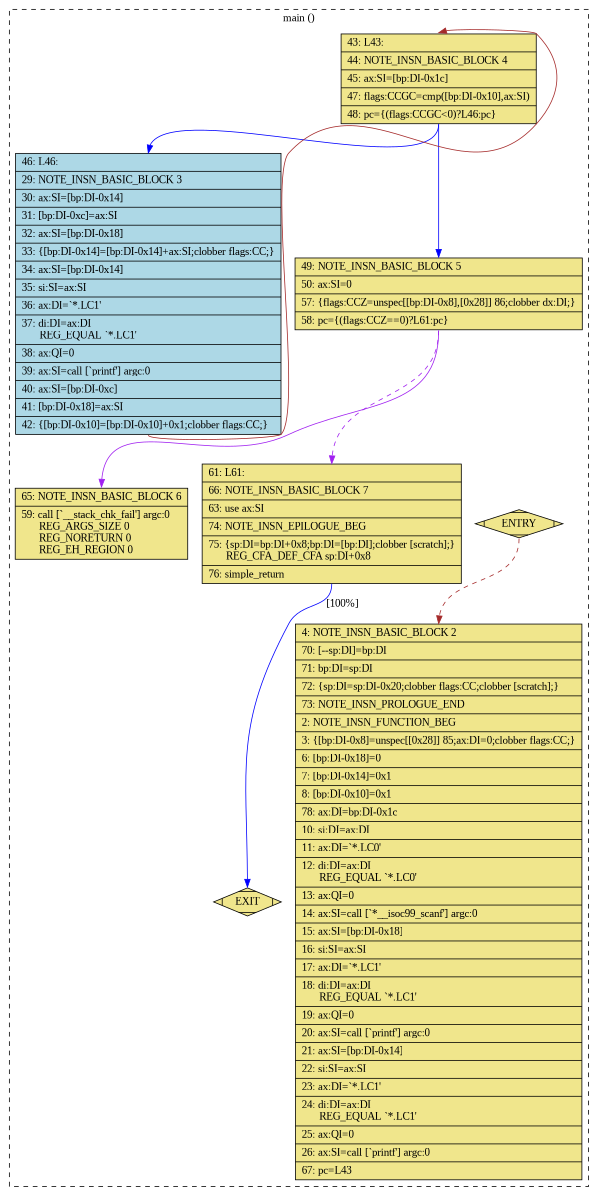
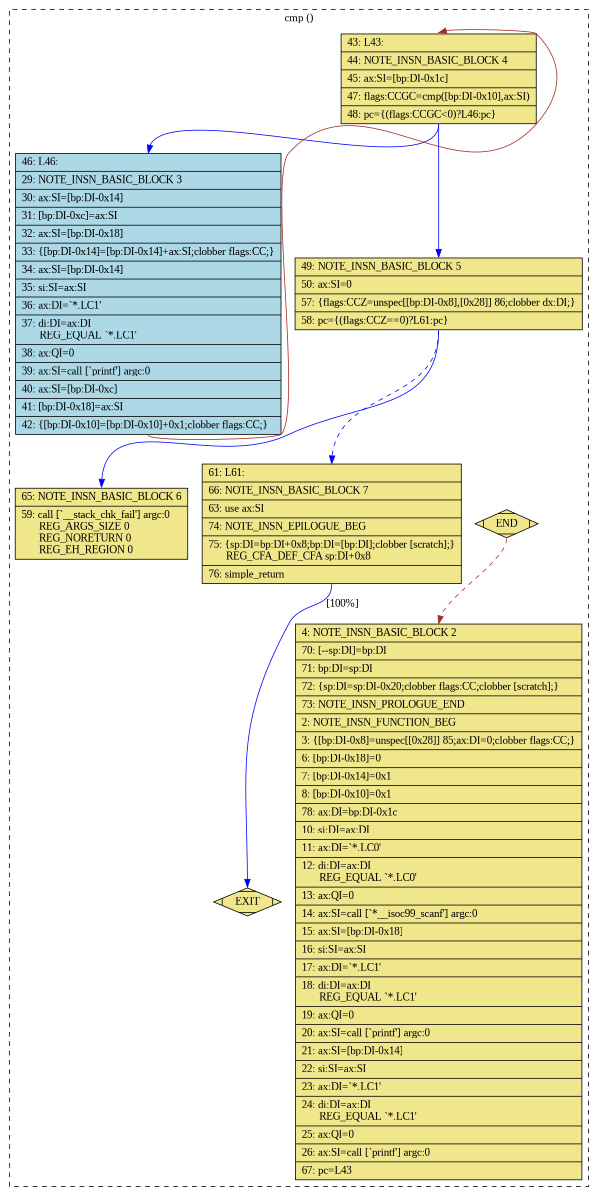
(299, 18) -> (299, 18)
(389, 395) -> (389, 395)
(293, 433) -> (293, 433)
(519, 524) -> (507, 524)
